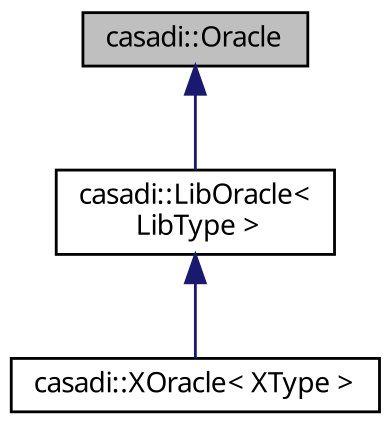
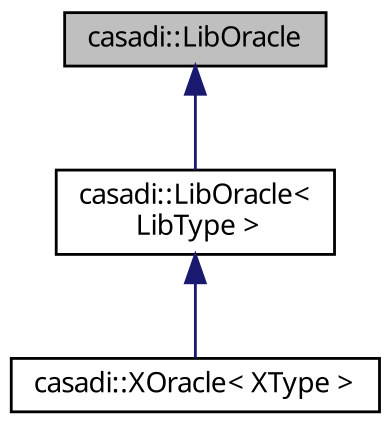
(195, 39) -> (195, 39)
